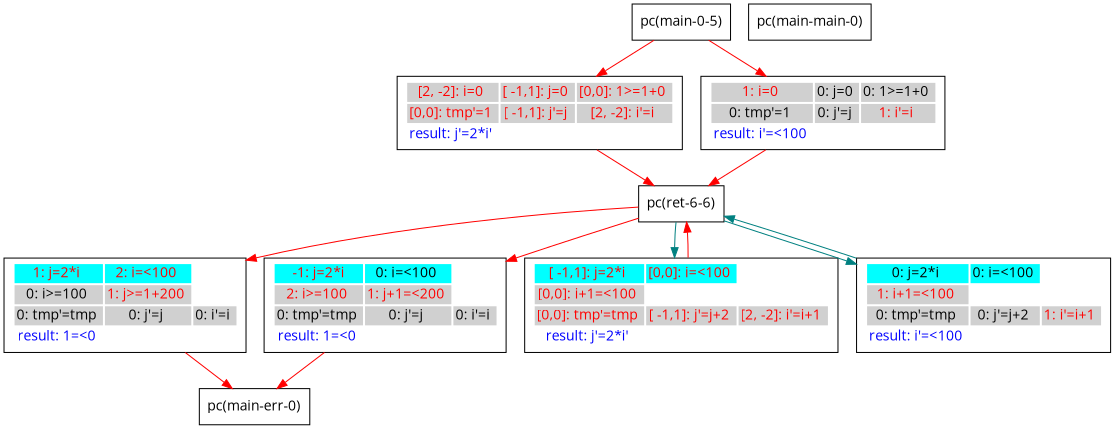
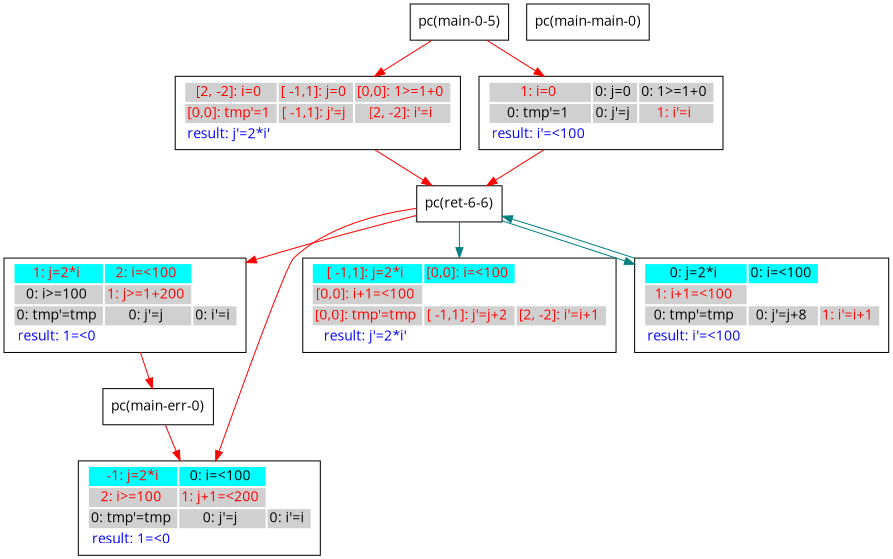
(688, 245) -> none
(1005, 315) -> (783, 315)
(305, 367) -> (171, 438)
